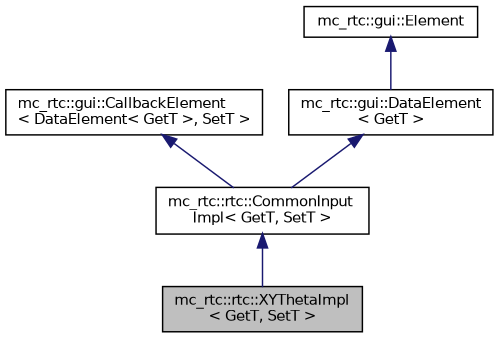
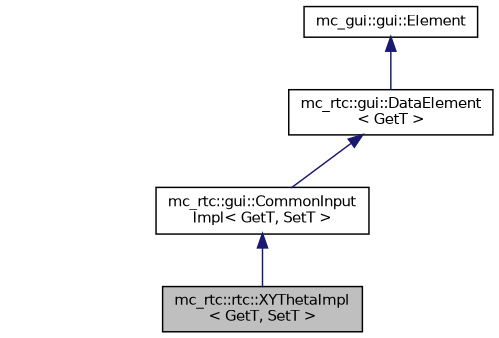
(391, 22) -> (391, 22)
(134, 112) -> none
(262, 211) -> (262, 211)
